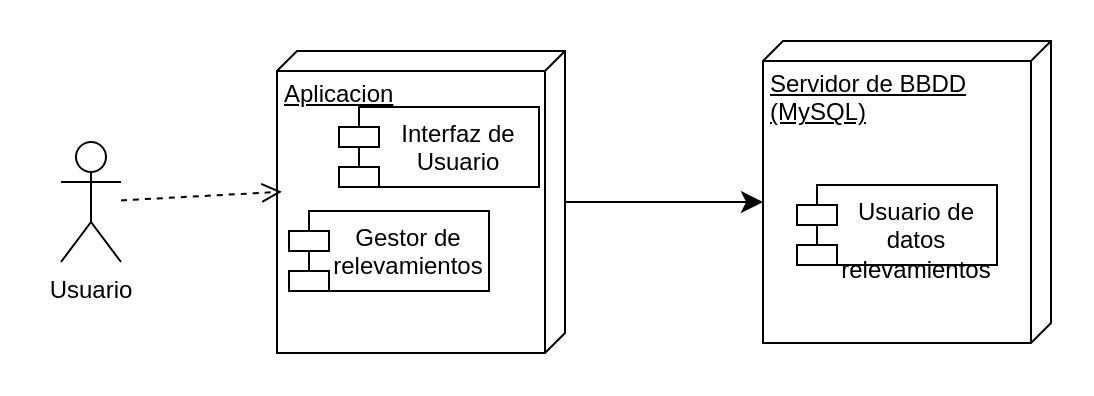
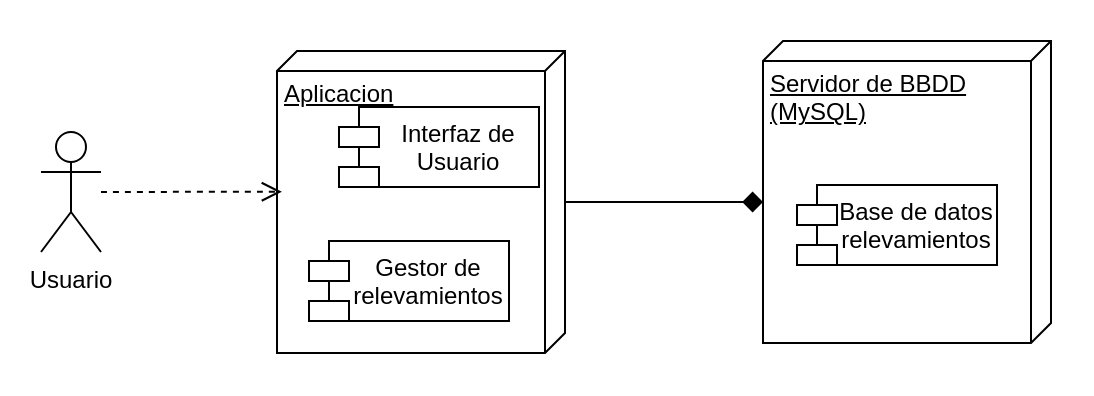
(91, 202) -> (71, 192)
(744, 202) -> (743, 202)
(917, 242) -> (917, 242)
(389, 251) -> (409, 281)
